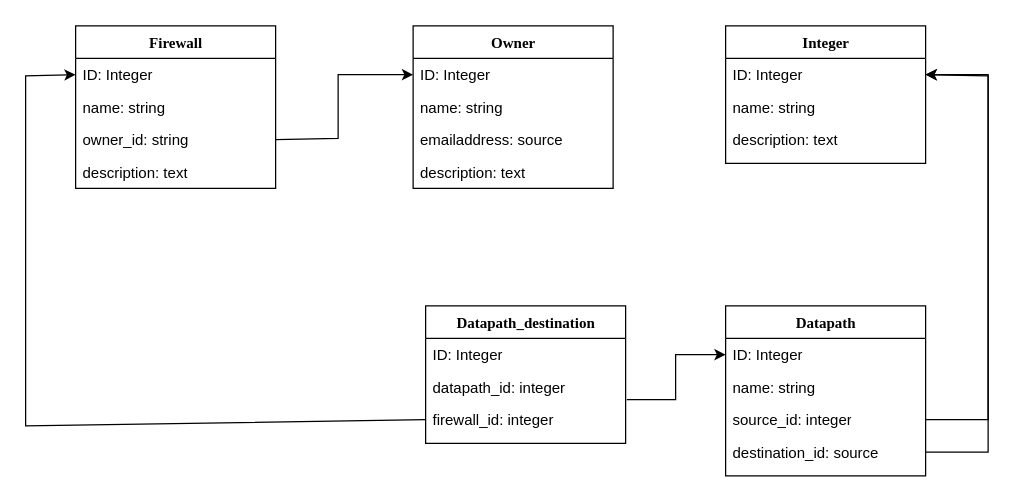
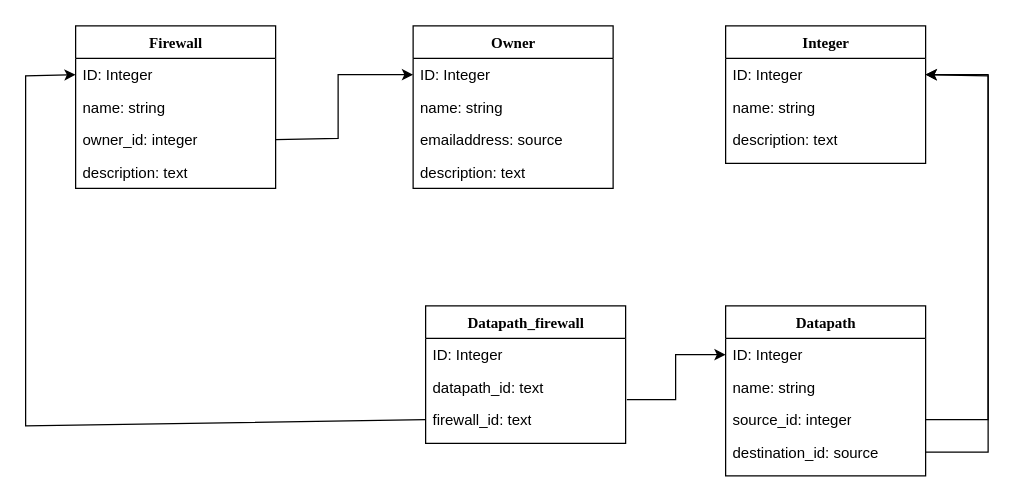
(143, 141) -> (147, 141)
(526, 323) -> (526, 323)
(509, 388) -> (499, 388)
(503, 421) -> (493, 421)
